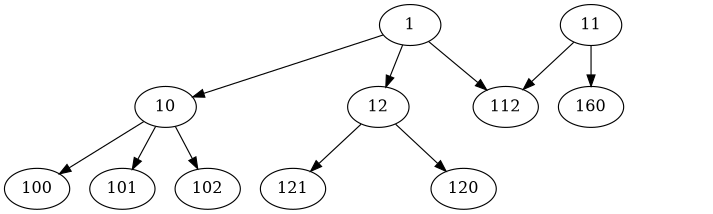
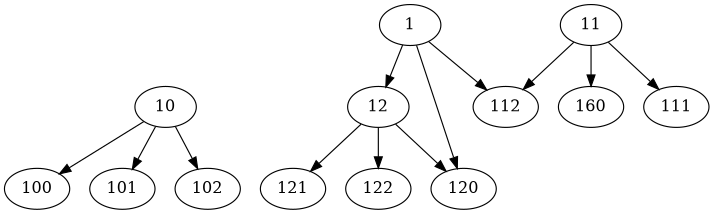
(293, 64) -> (435, 101)
none -> (676, 107)
none -> (378, 189)
